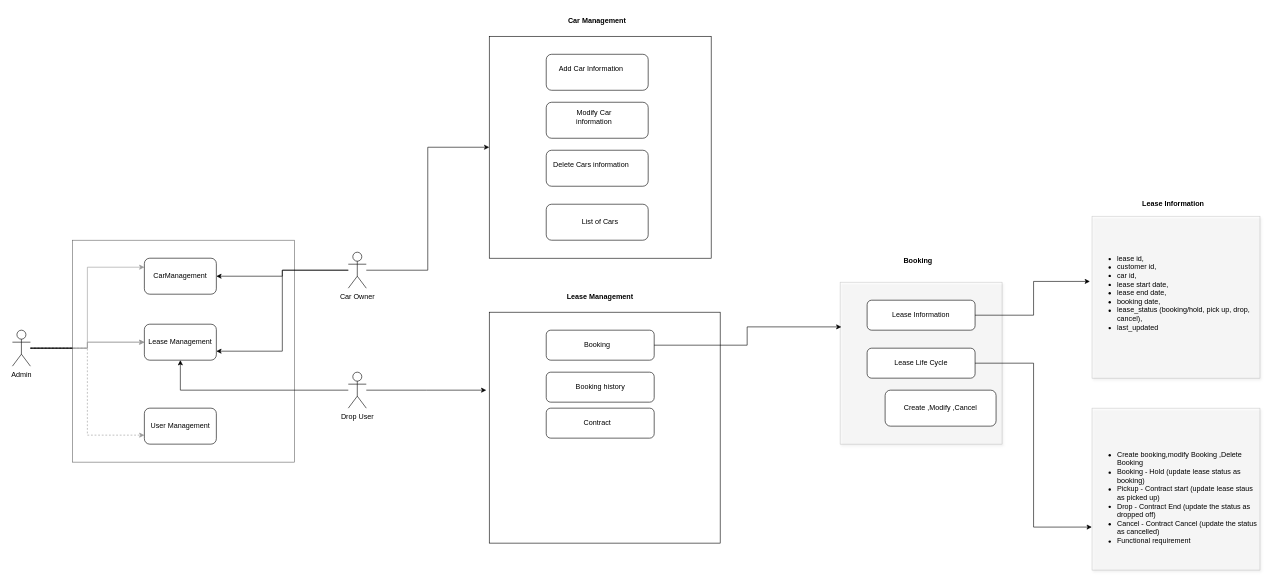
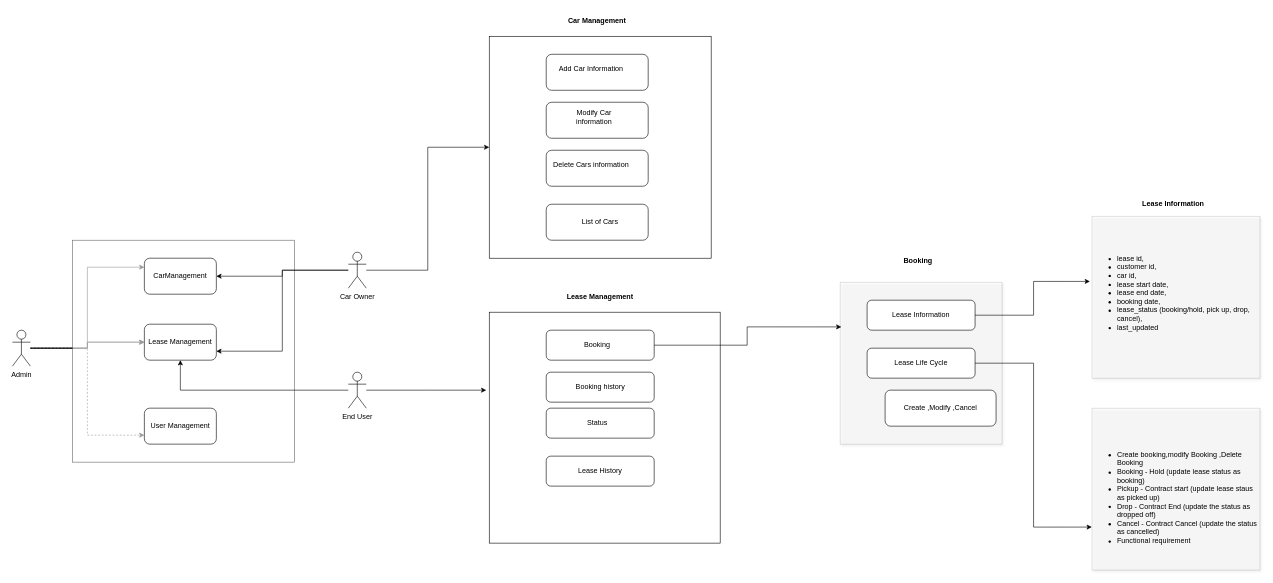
(358, 417) -> (358, 417)
(598, 423) -> (598, 423)
none -> (600, 471)
